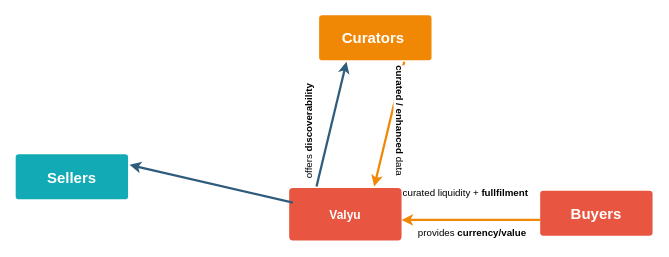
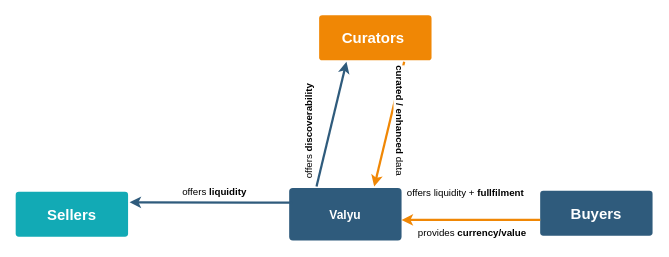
(72, 177) -> (72, 215)
none -> (214, 192)
(466, 192) -> (466, 192)
(597, 213) -> (597, 213)
(345, 215) -> (345, 215)
